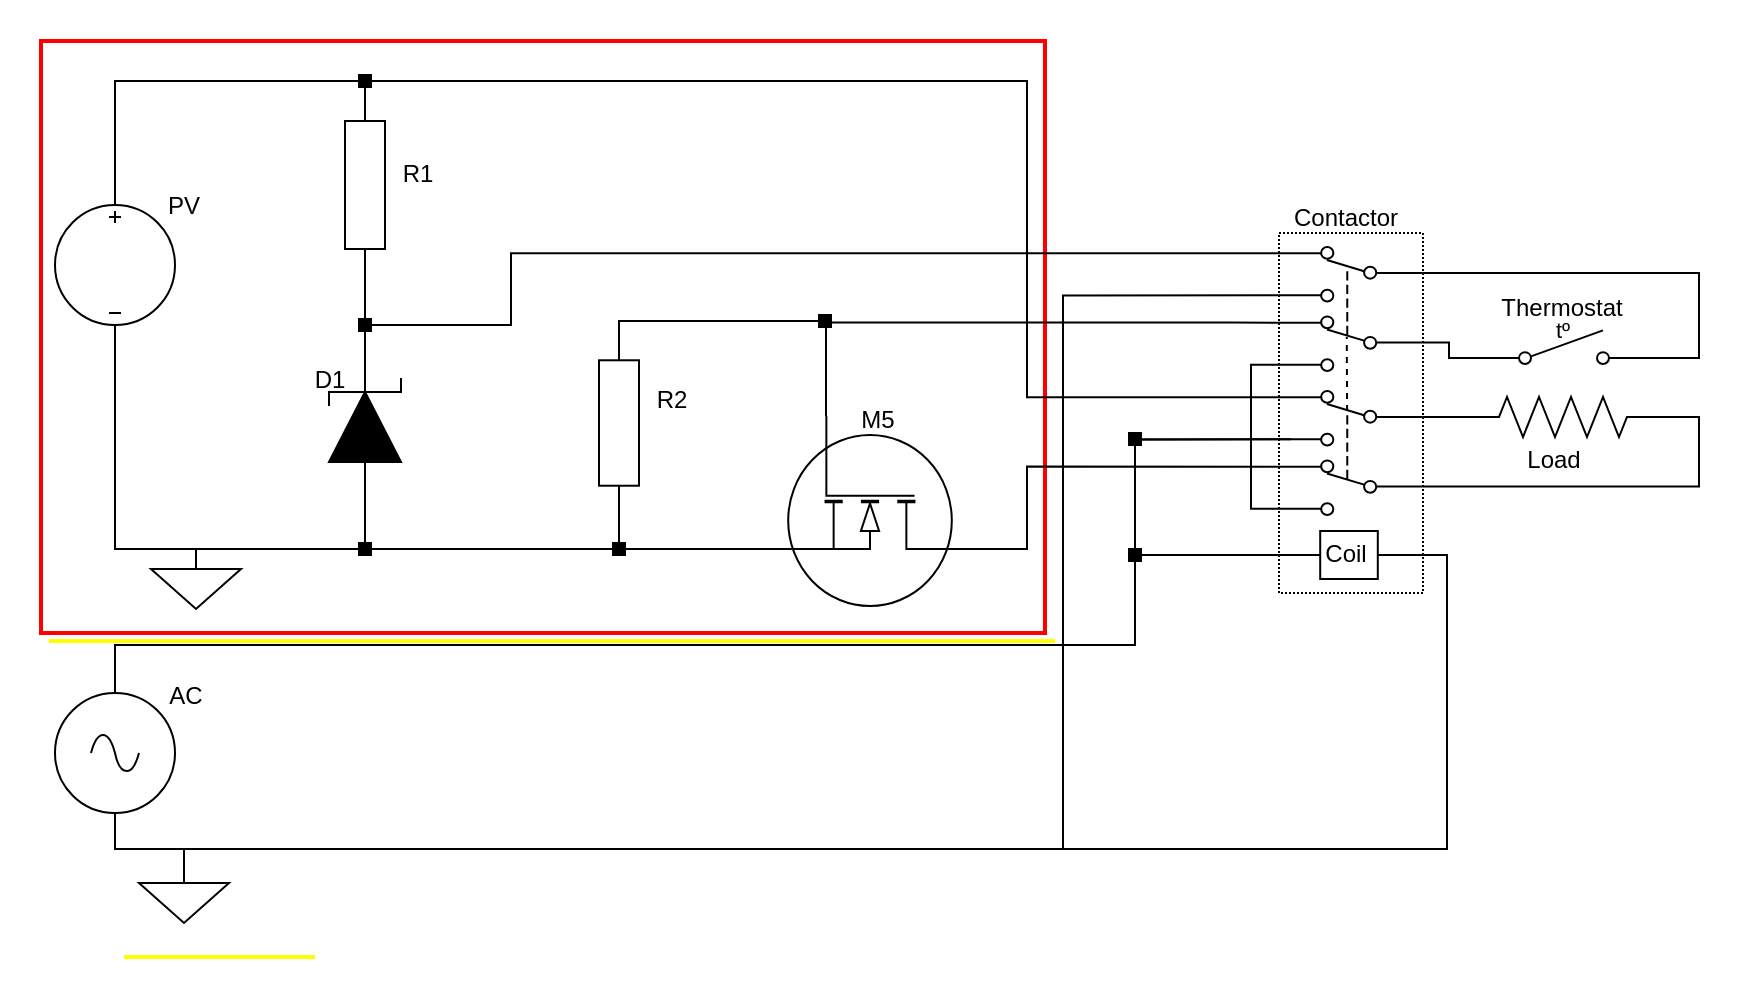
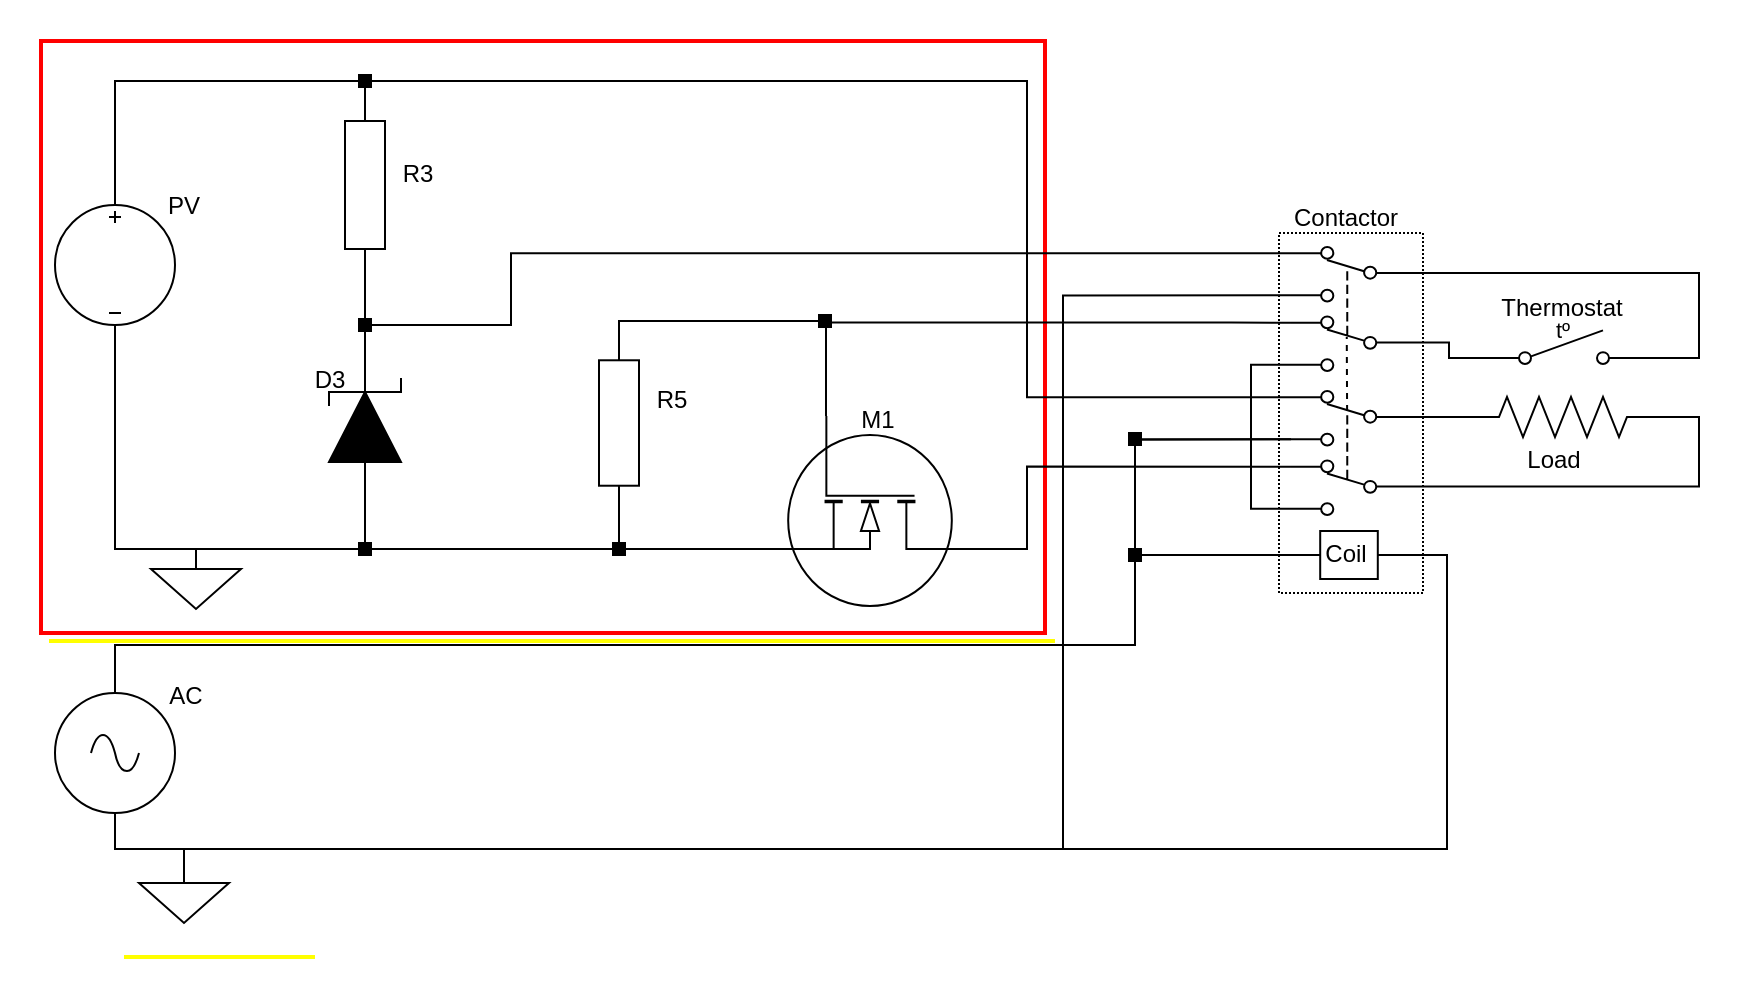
(419, 175) -> (419, 175)
(331, 381) -> (331, 381)
(673, 401) -> (673, 401)
(879, 421) -> (879, 421)
